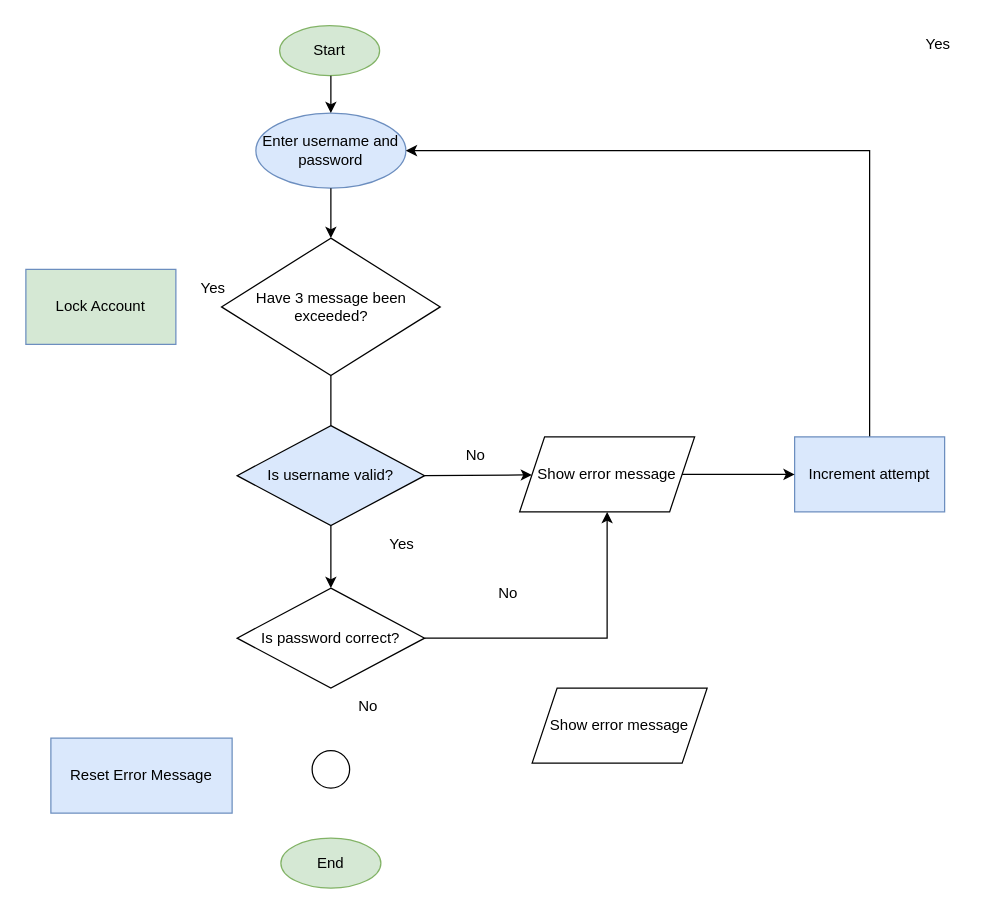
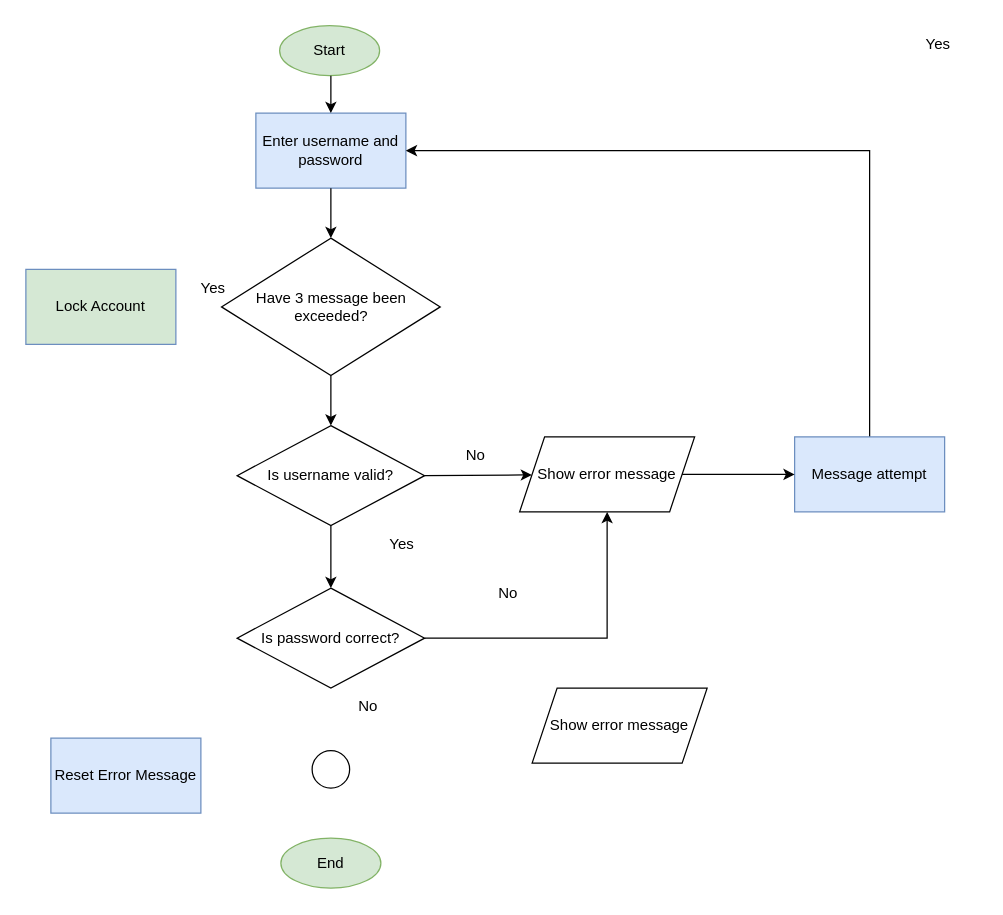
(331, 151) -> (331, 151)
(331, 419) -> (331, 416)
(869, 474) -> (869, 474)
(331, 476) -> (331, 476)
(141, 776) -> (126, 776)
